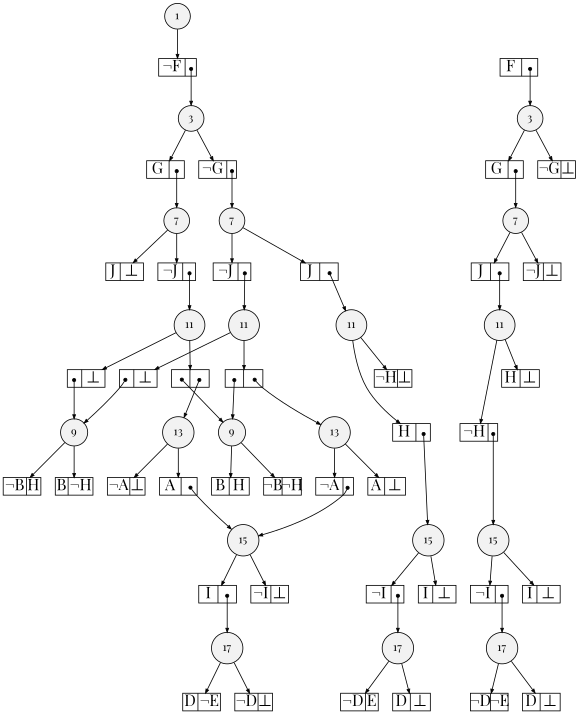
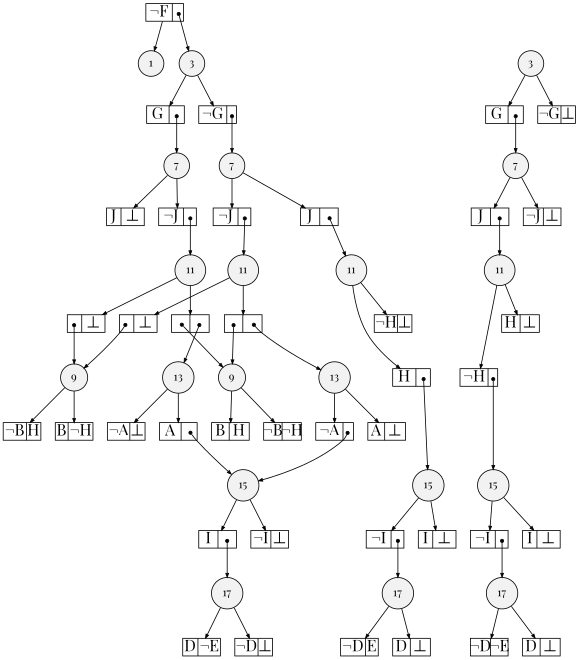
(178, 42) -> (159, 34)
(519, 67) -> none
